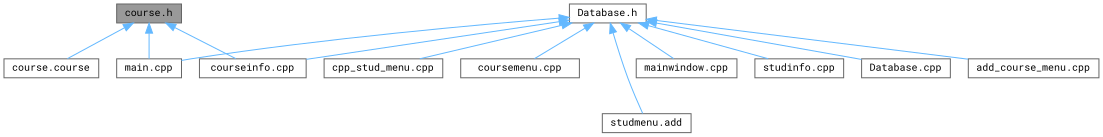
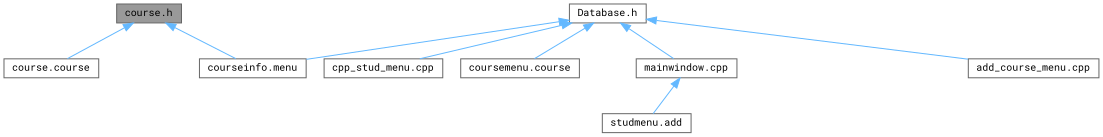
(149, 68) -> none
(253, 68) -> (253, 68)
(520, 68) -> (520, 68)
(799, 68) -> none
(906, 68) -> none
(626, 74) -> (664, 100)
